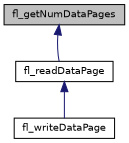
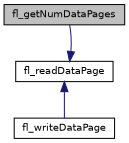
(58, 48) -> (71, 38)
